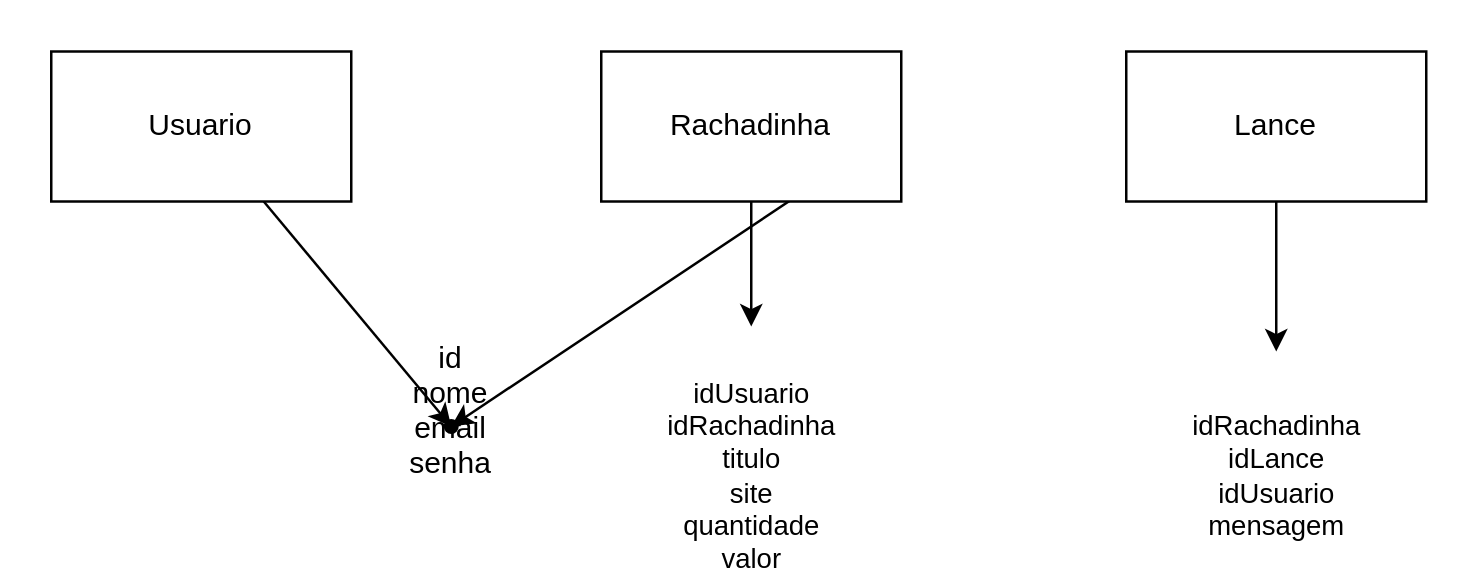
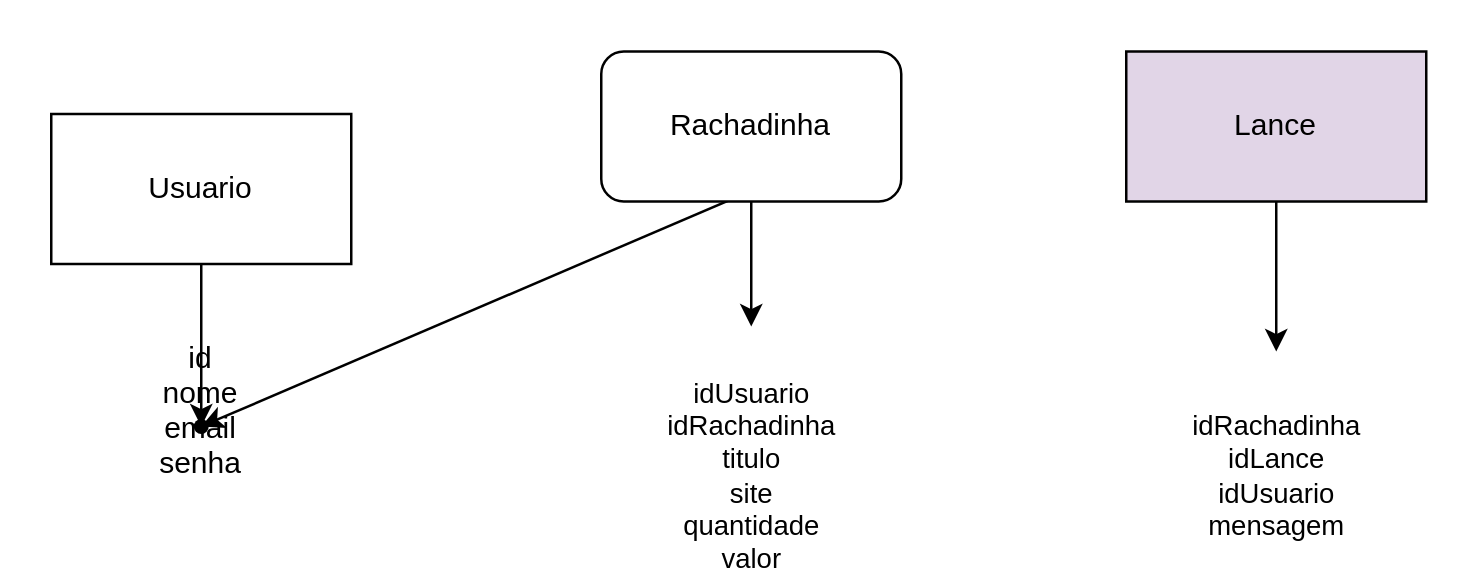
(201, 126) -> (201, 189)
(751, 126) -> (751, 126)
(1276, 126) -> (1276, 126)
(451, 426) -> (201, 426)
